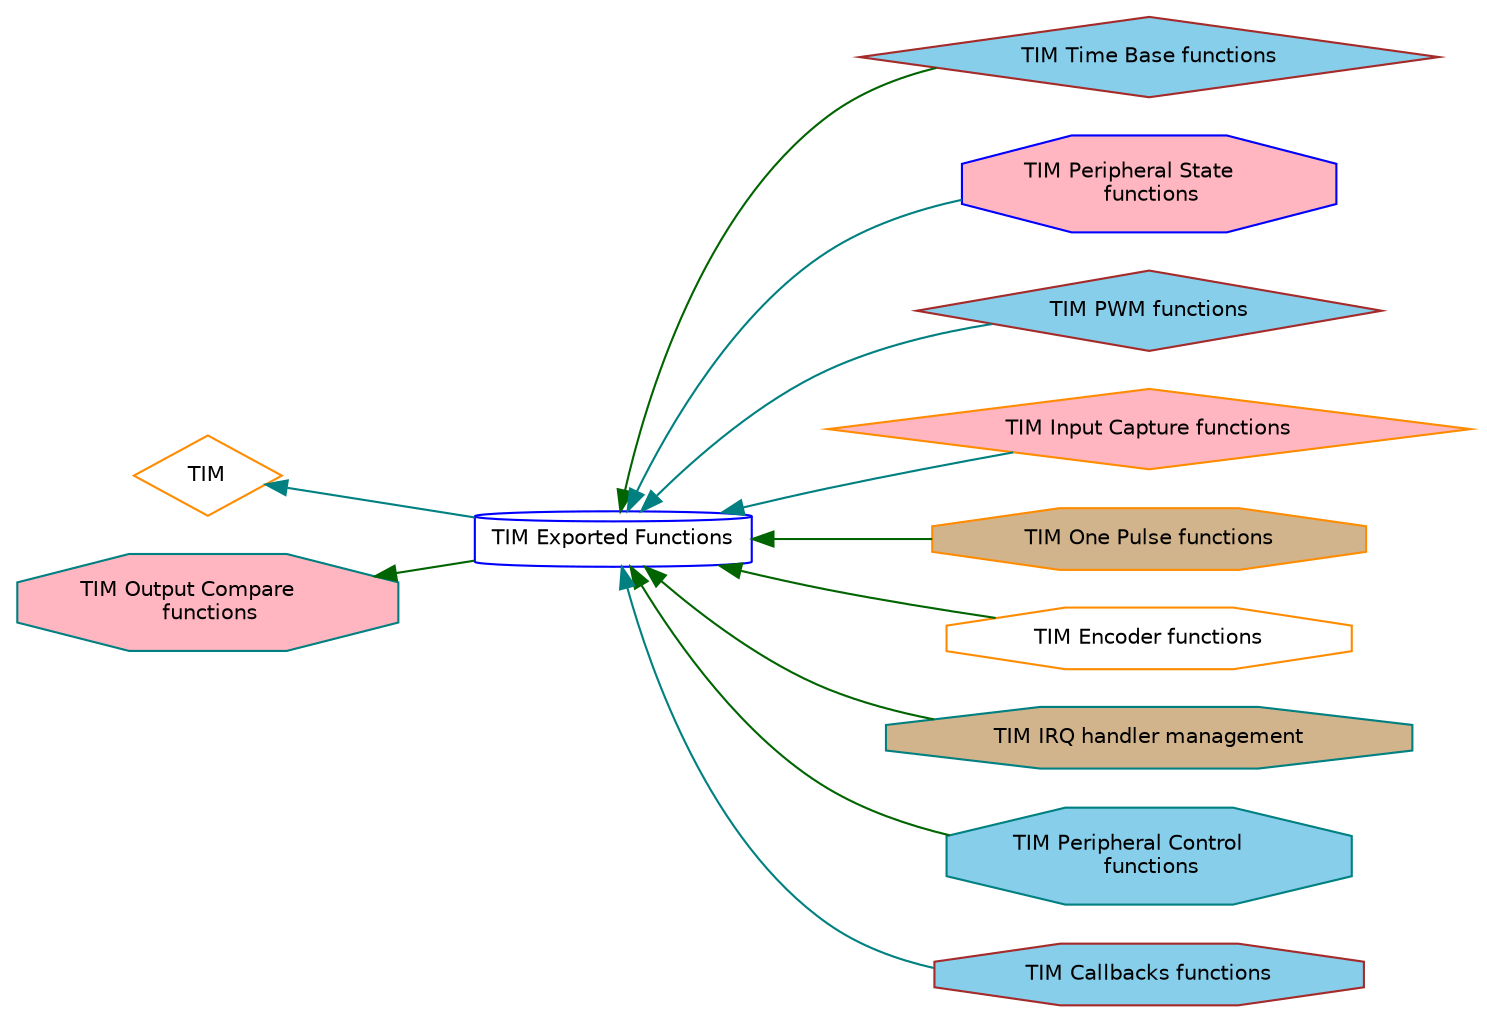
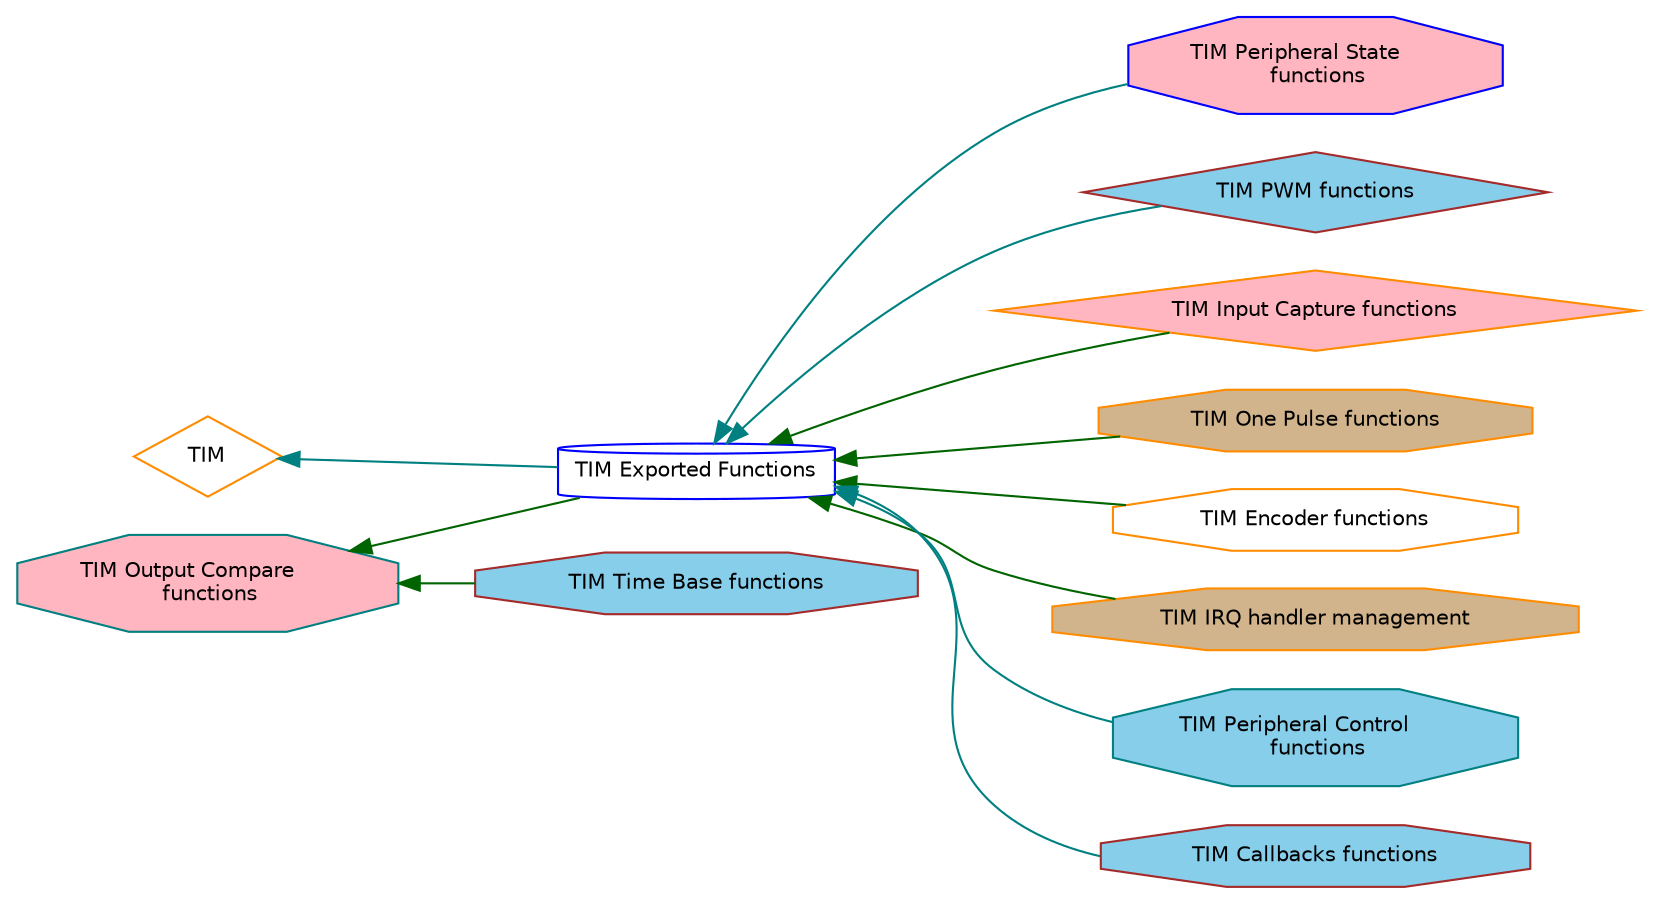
(1149, 57) -> (696, 583)
(725, 234) -> (447, 583)
(878, 478) -> (977, 374)
(1149, 738) -> (1316, 619)
(769, 744) -> (972, 646)
